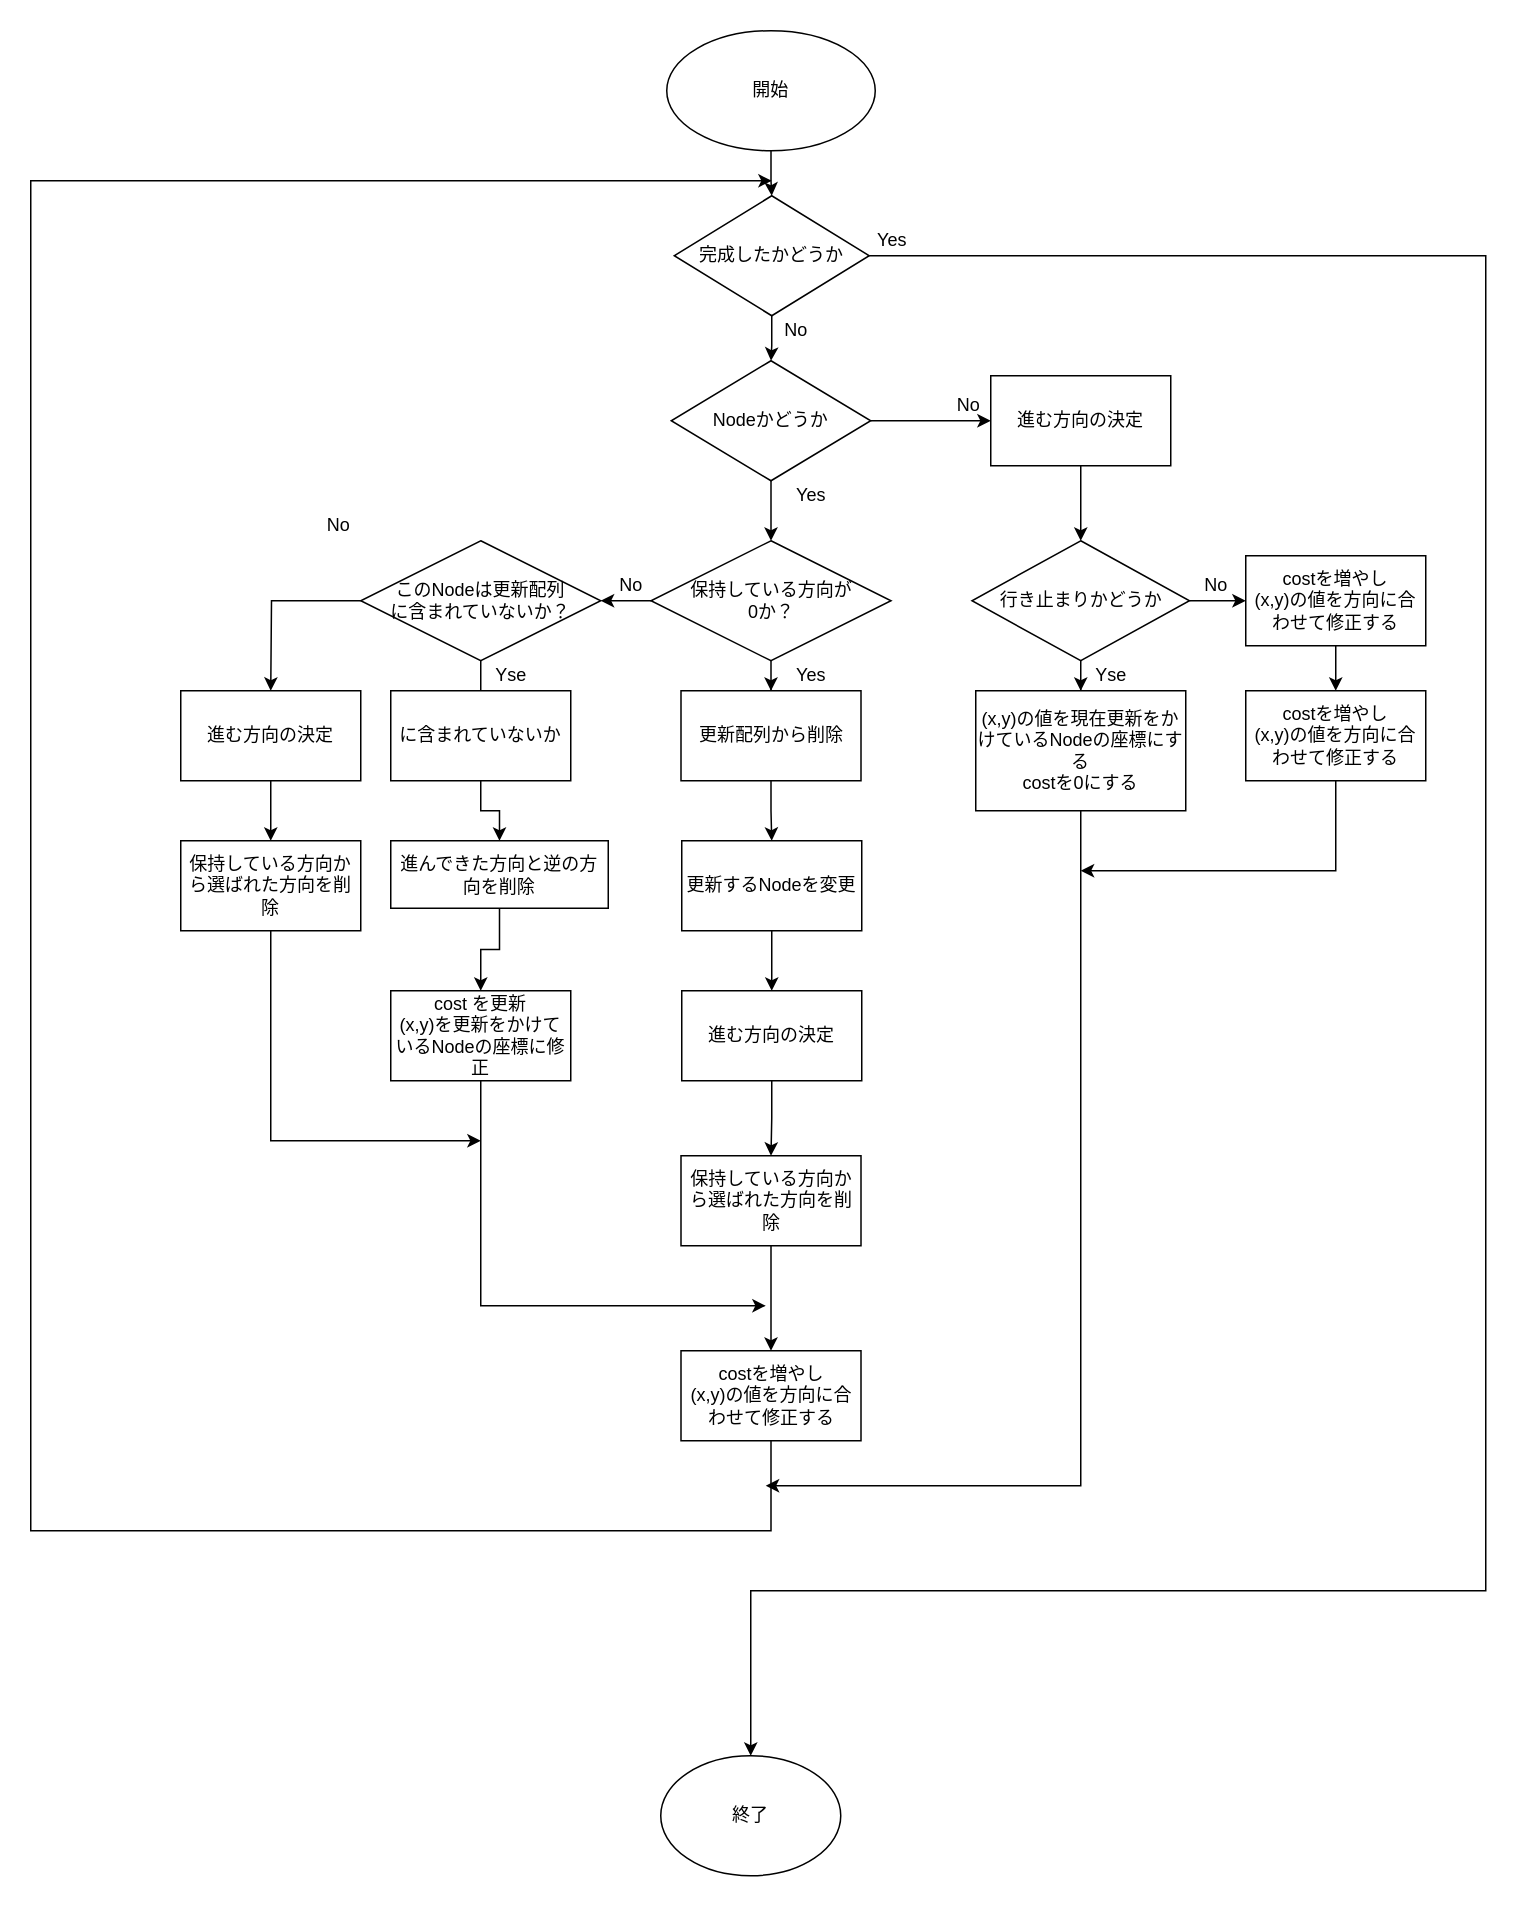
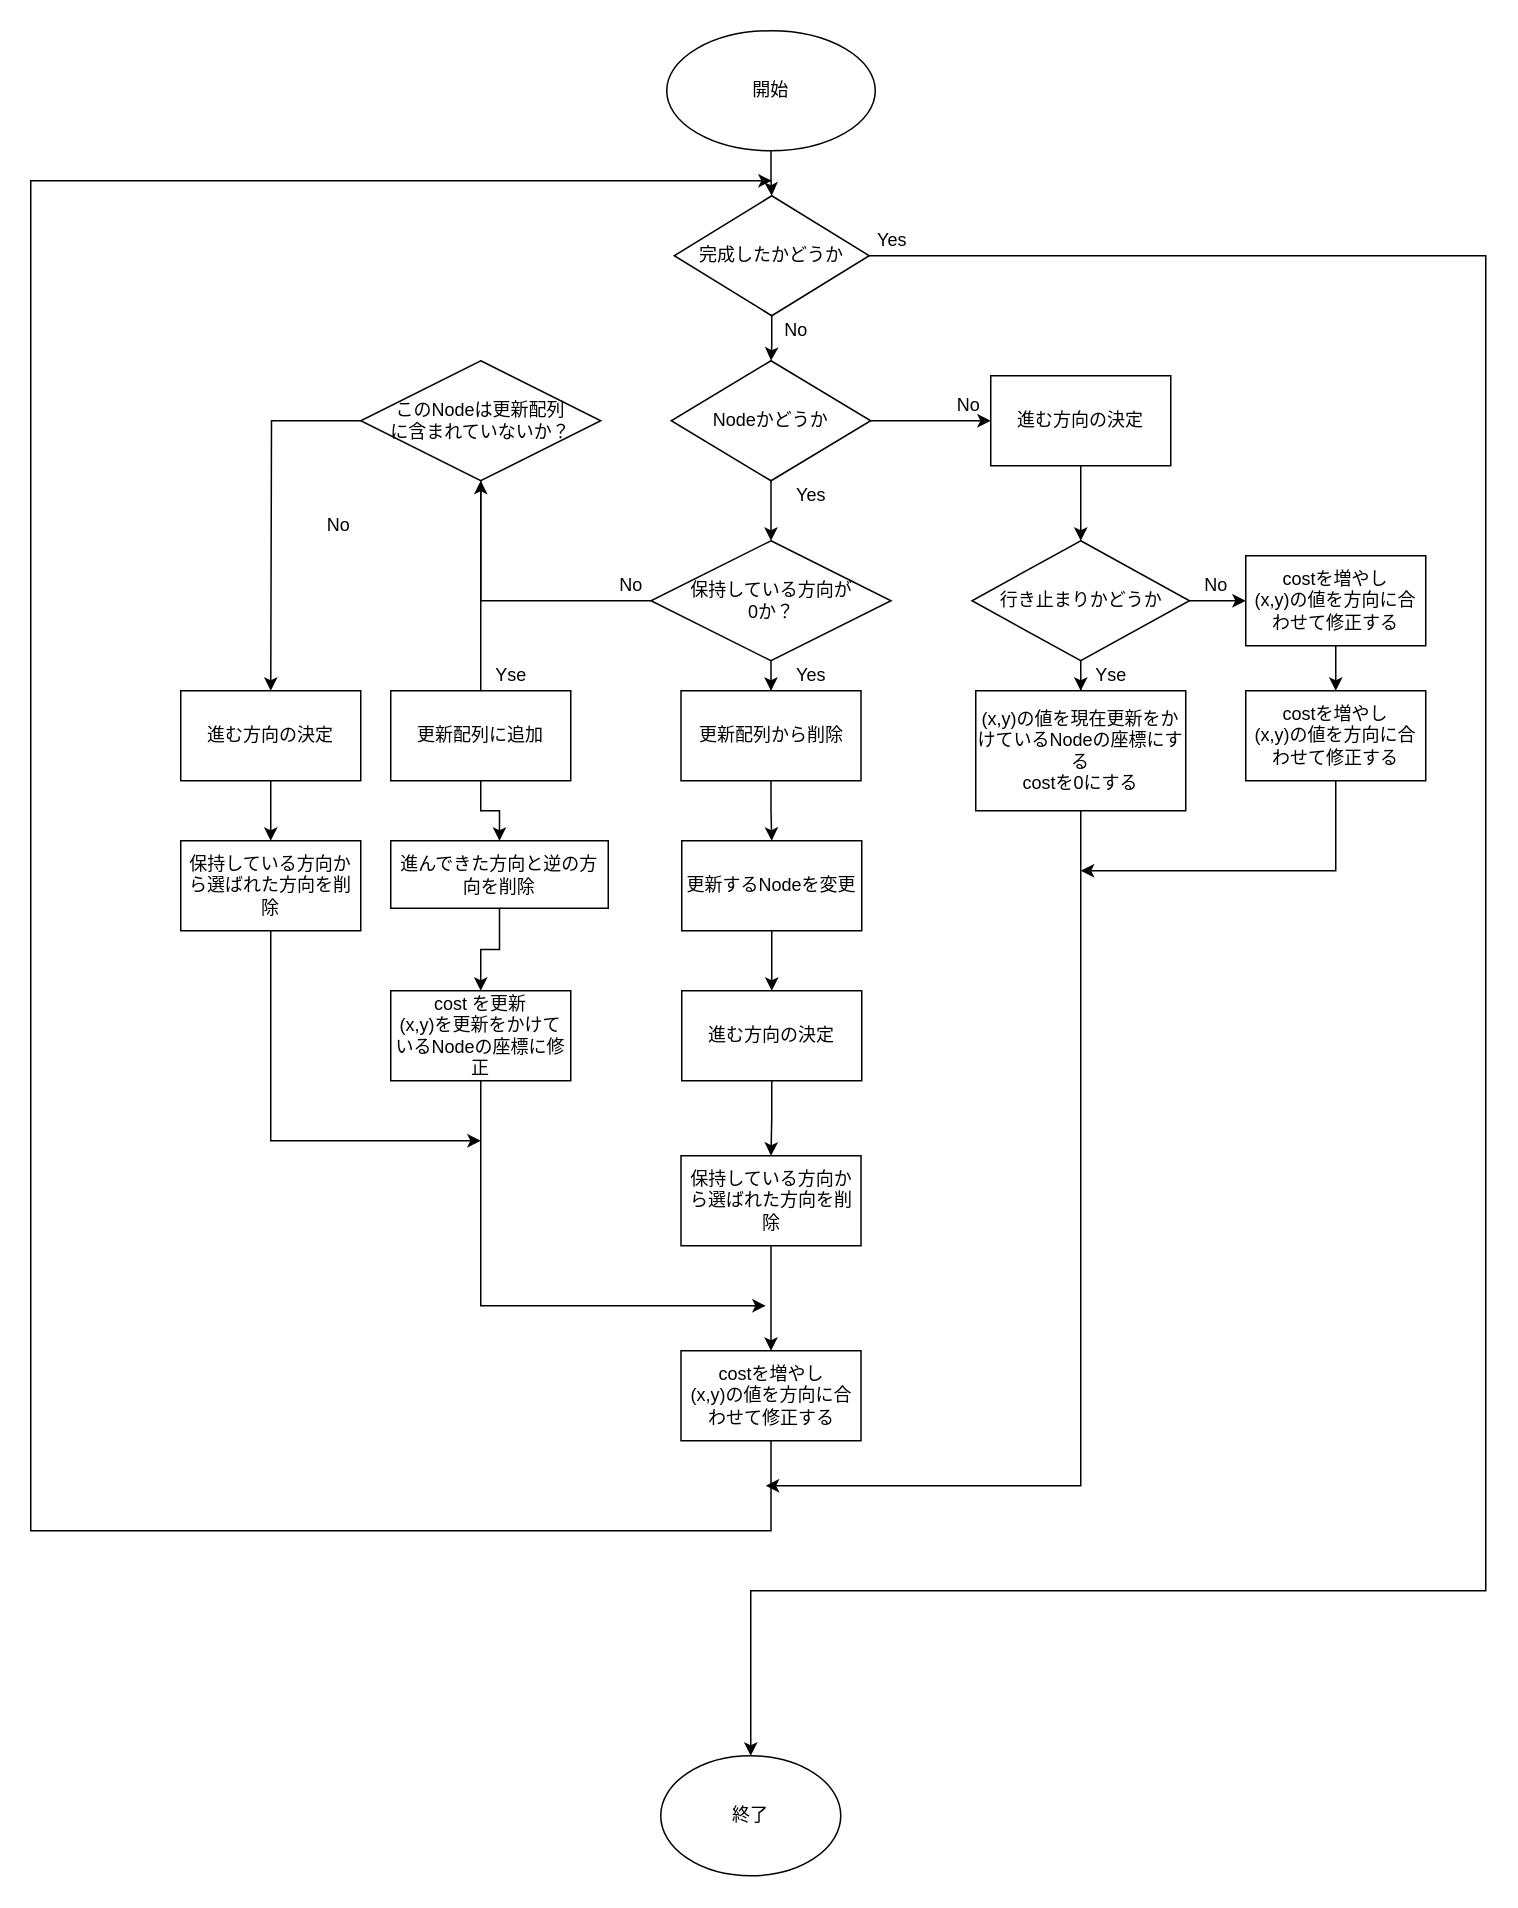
(481, 601) -> (481, 421)
(481, 736) -> (481, 736)
